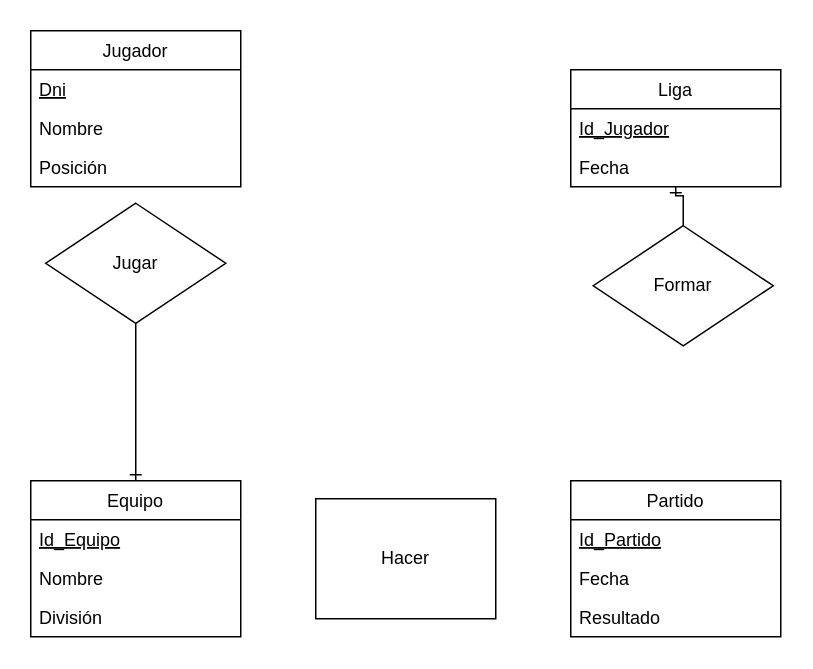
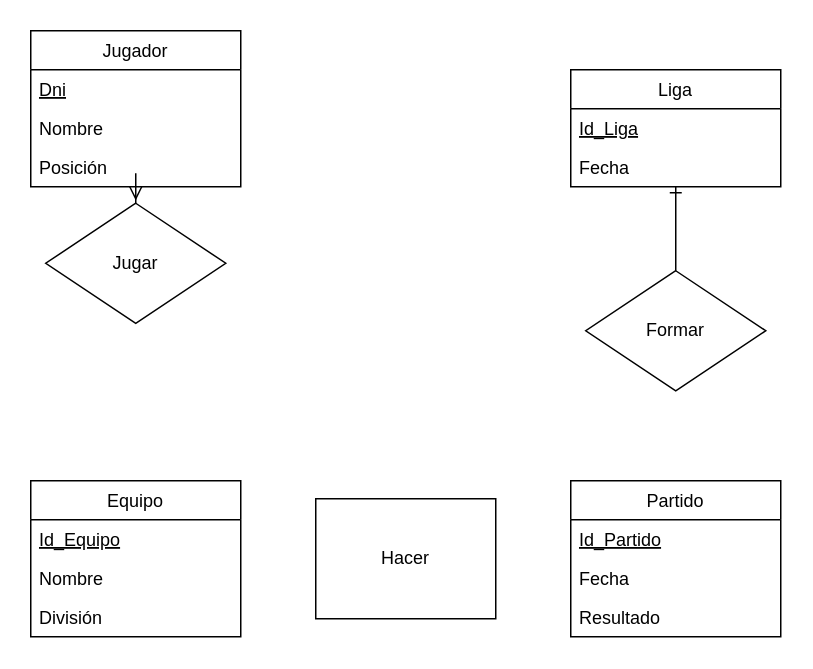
(629, 129) -> (612, 129)
none -> (136, 174)
(683, 286) -> (676, 331)
(136, 400) -> none
